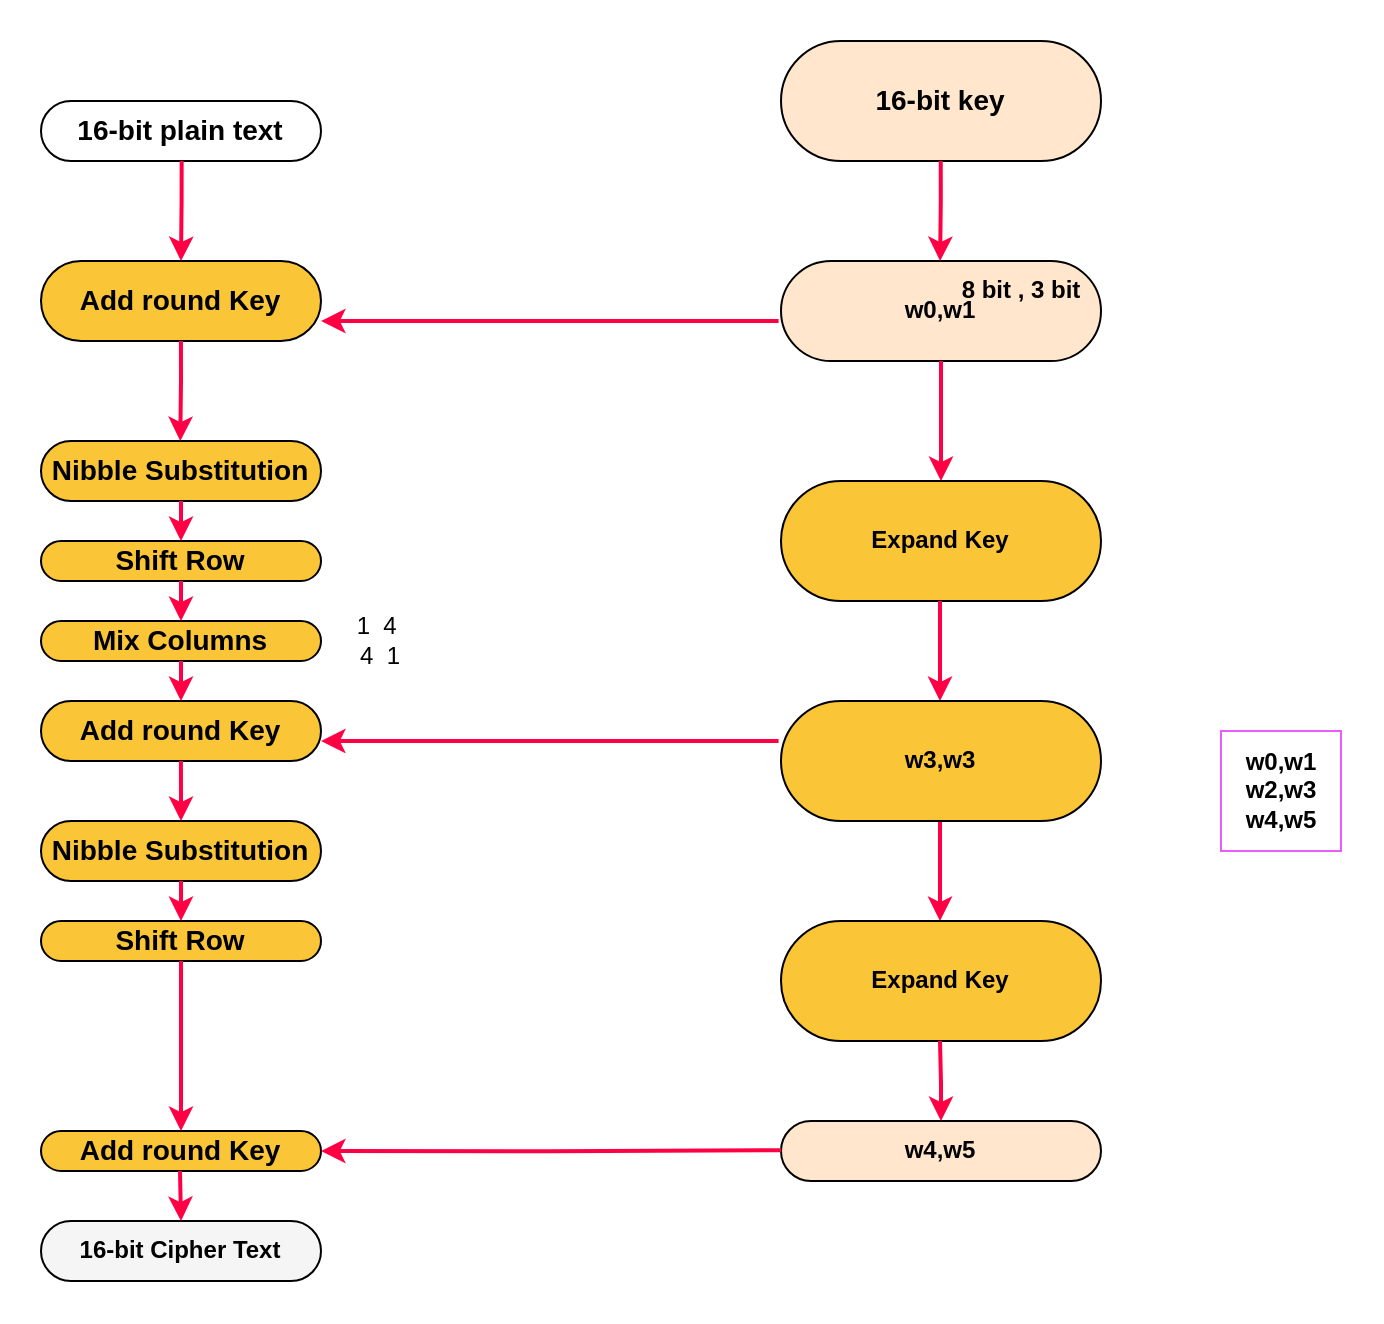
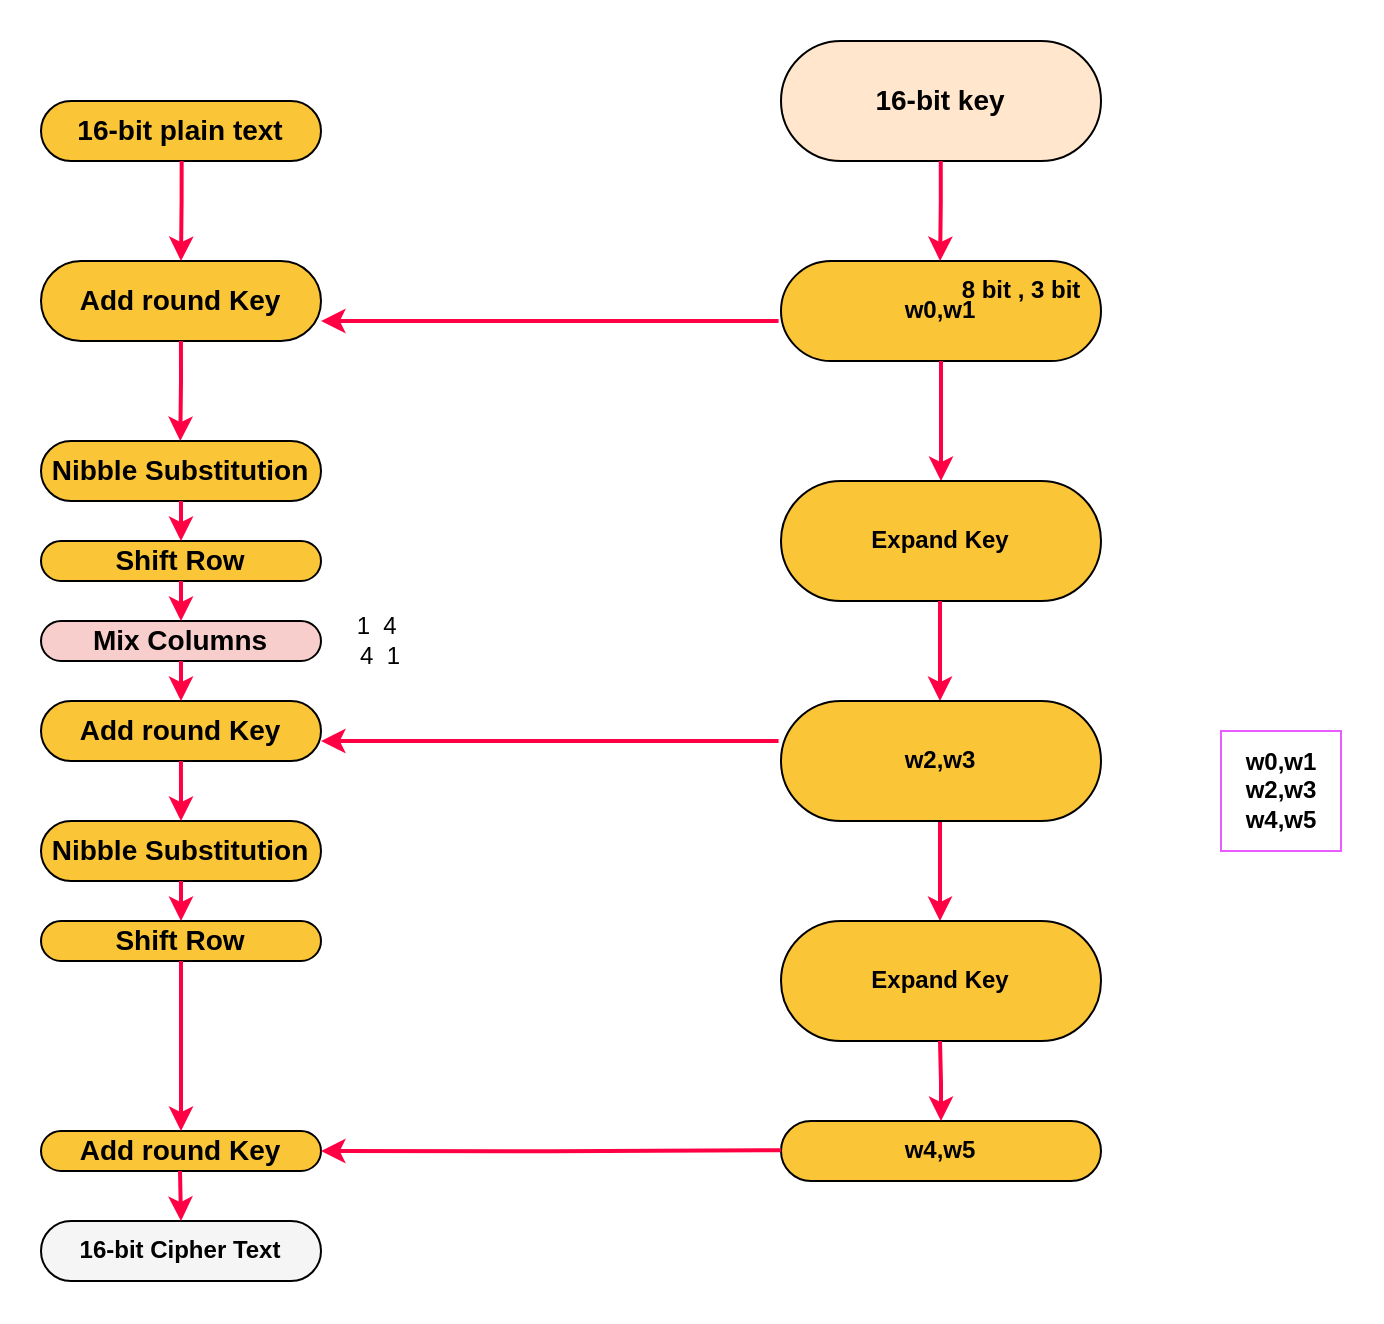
(181, 131) -> (181, 131)
(941, 311) -> (941, 311)
(181, 641) -> (181, 641)
(941, 761) -> (941, 761)
(941, 1151) -> (941, 1151)
